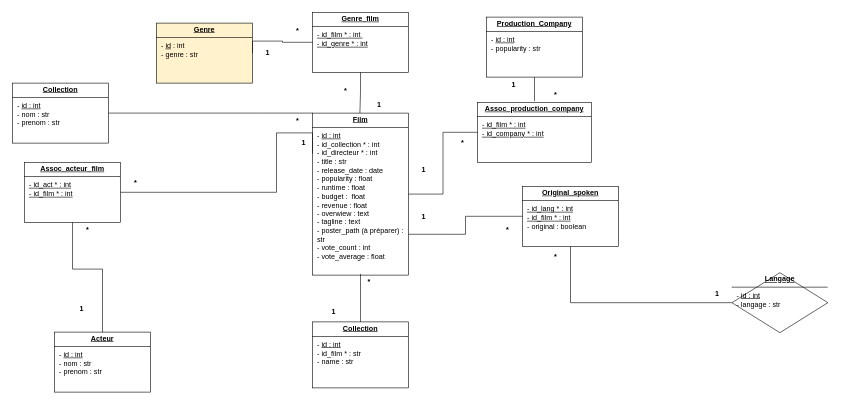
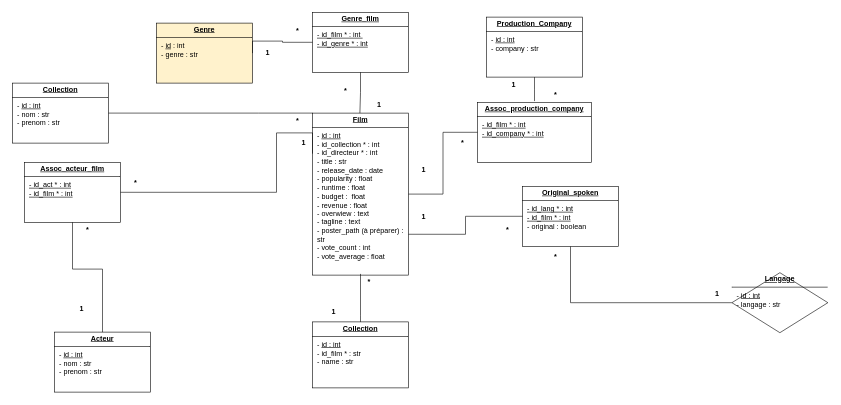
(522, 30) -> (522, 30)
